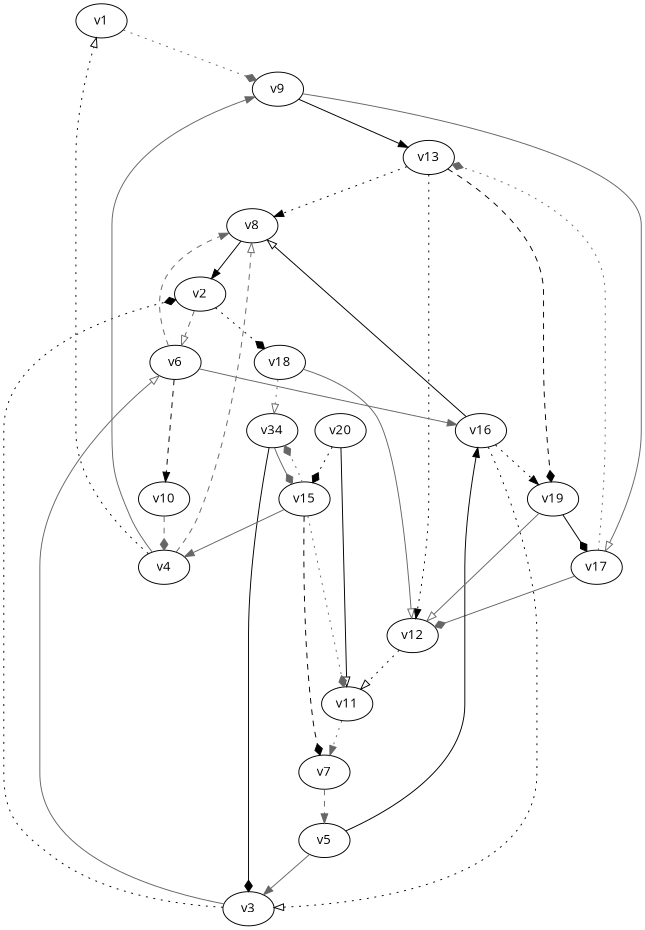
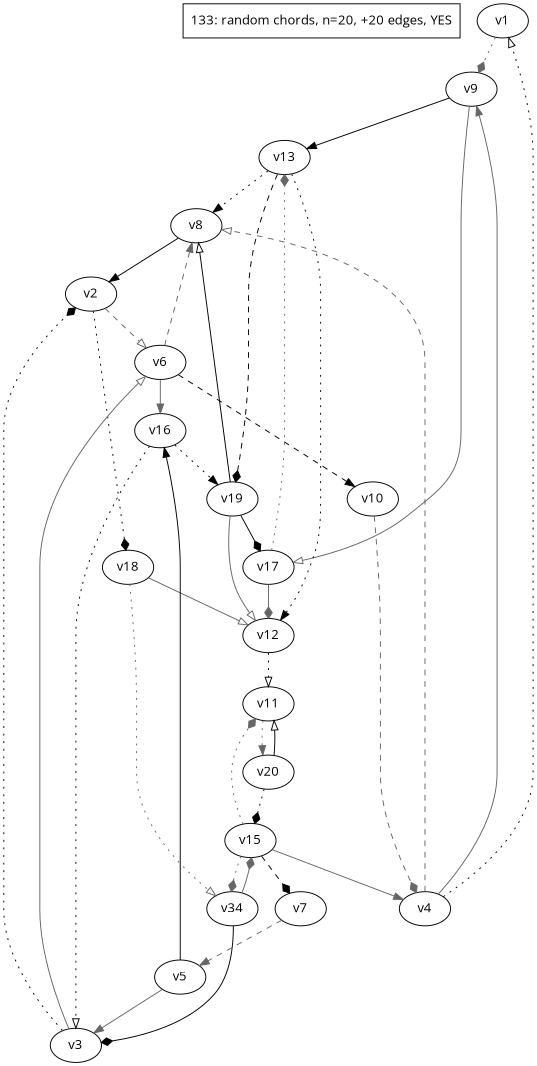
none -> (322, 21)
(370, 332) -> (215, 367)
(337, 734) -> (262, 733)
